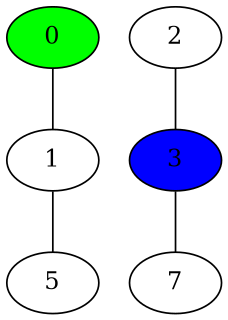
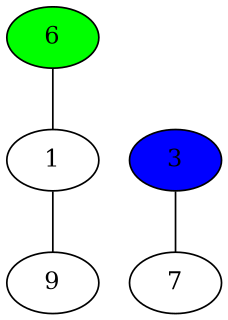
(53, 37) -> (53, 37)
(176, 37) -> none
(53, 283) -> (53, 283)
